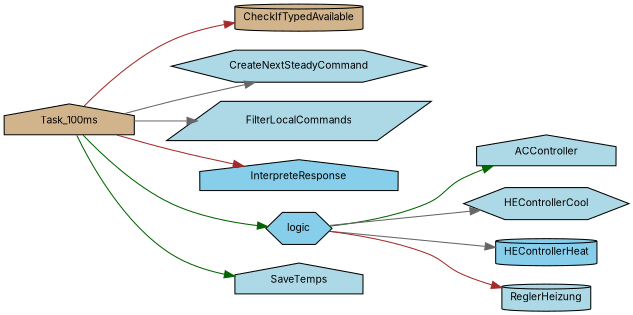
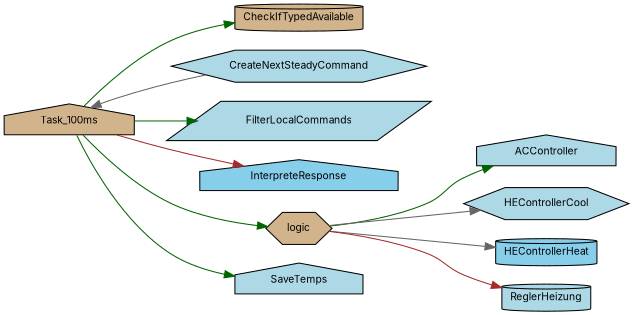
(148, 54) -> (148, 54)
(184, 98) -> (153, 88)
(161, 121) -> (161, 121)
(299, 228) -> (299, 228)
